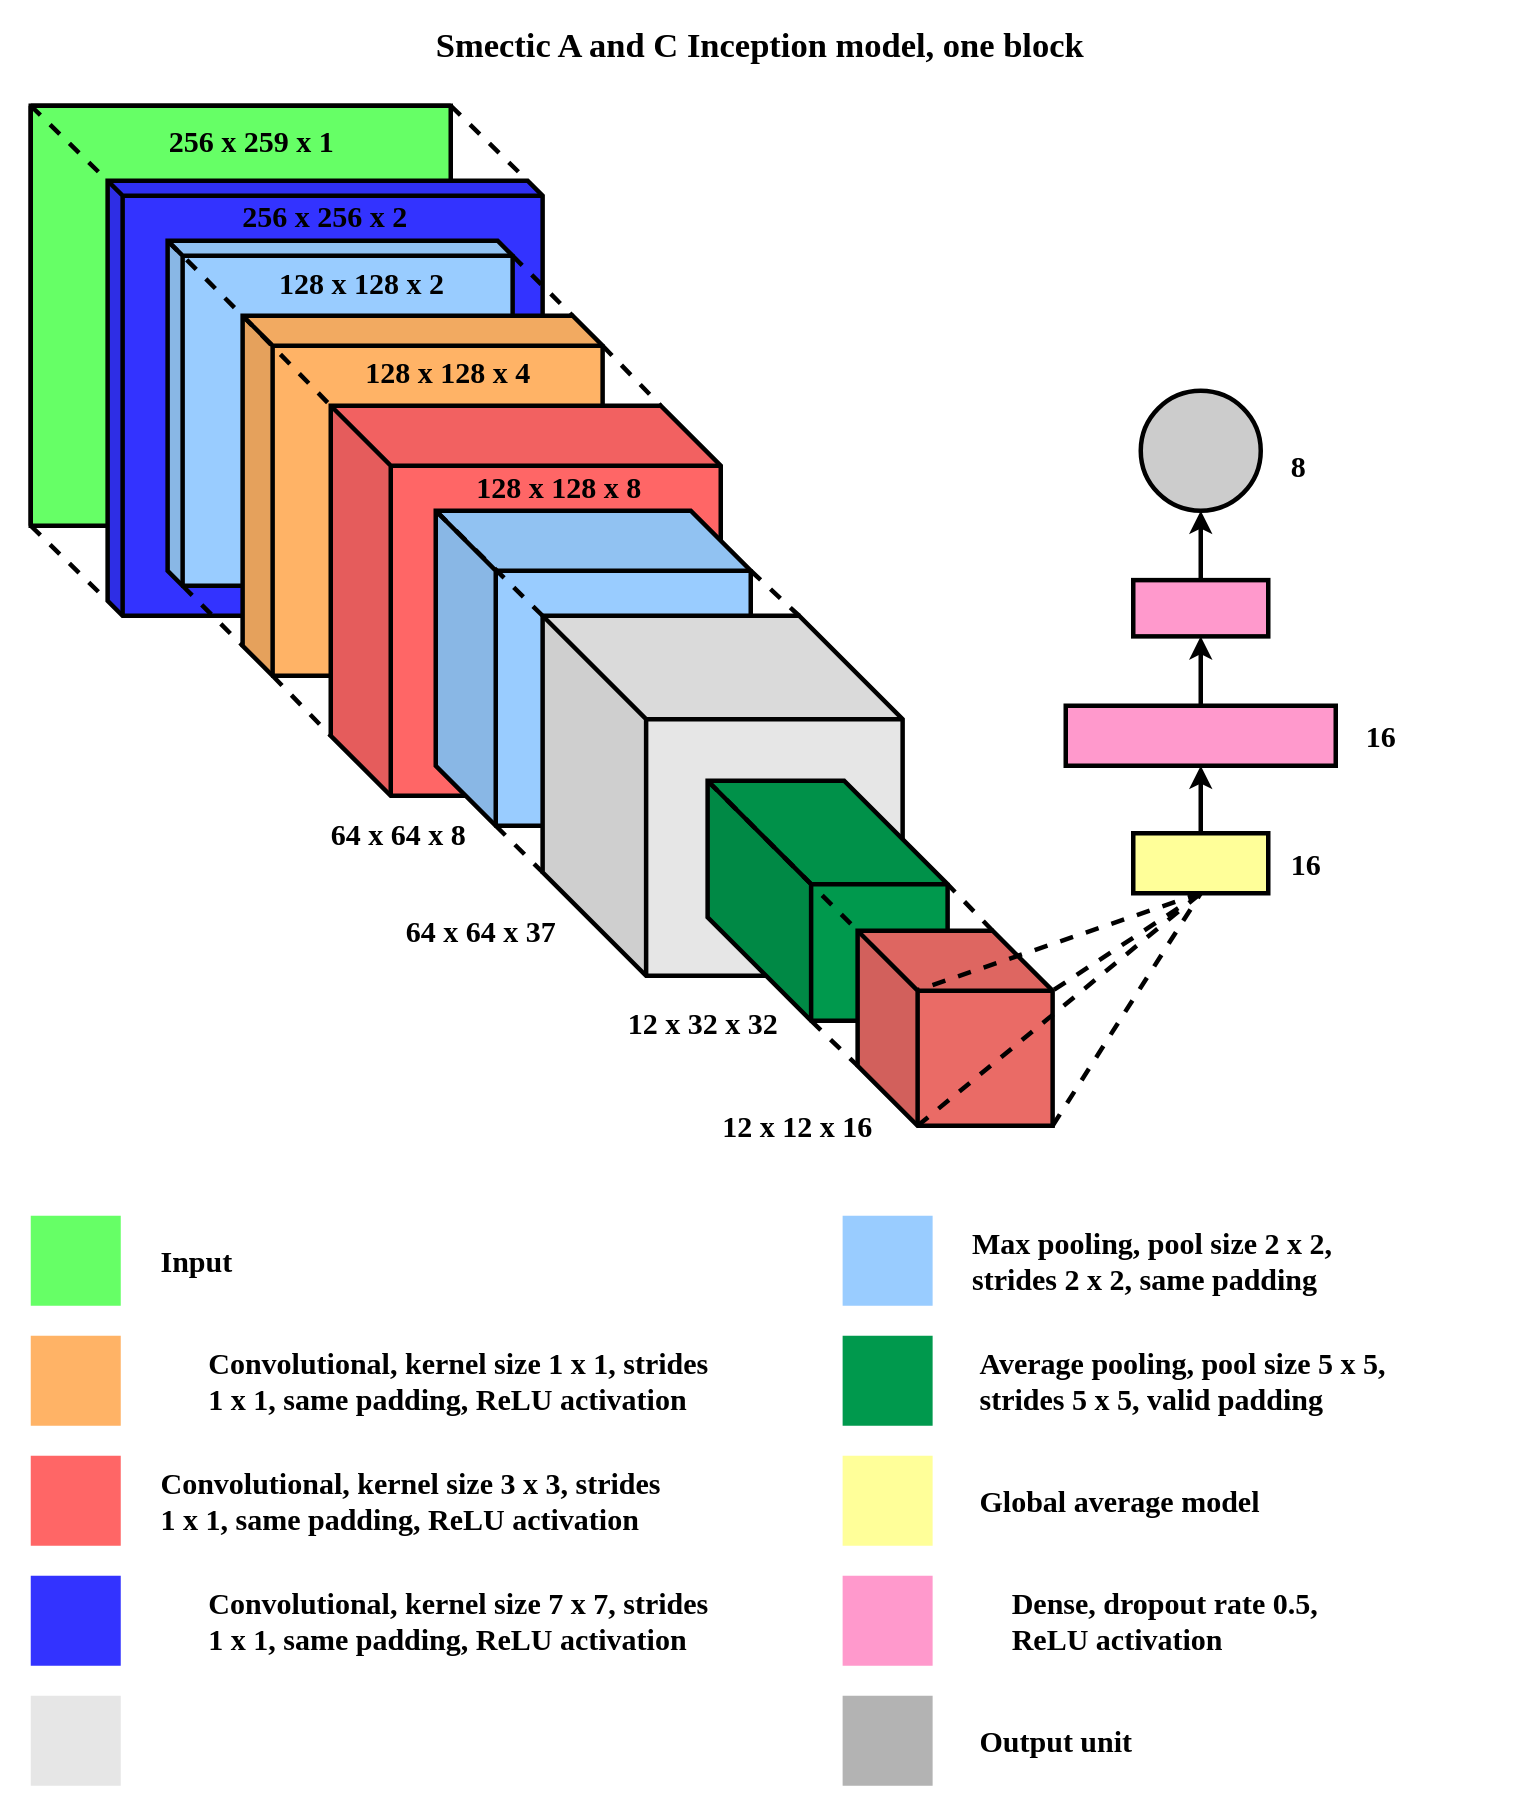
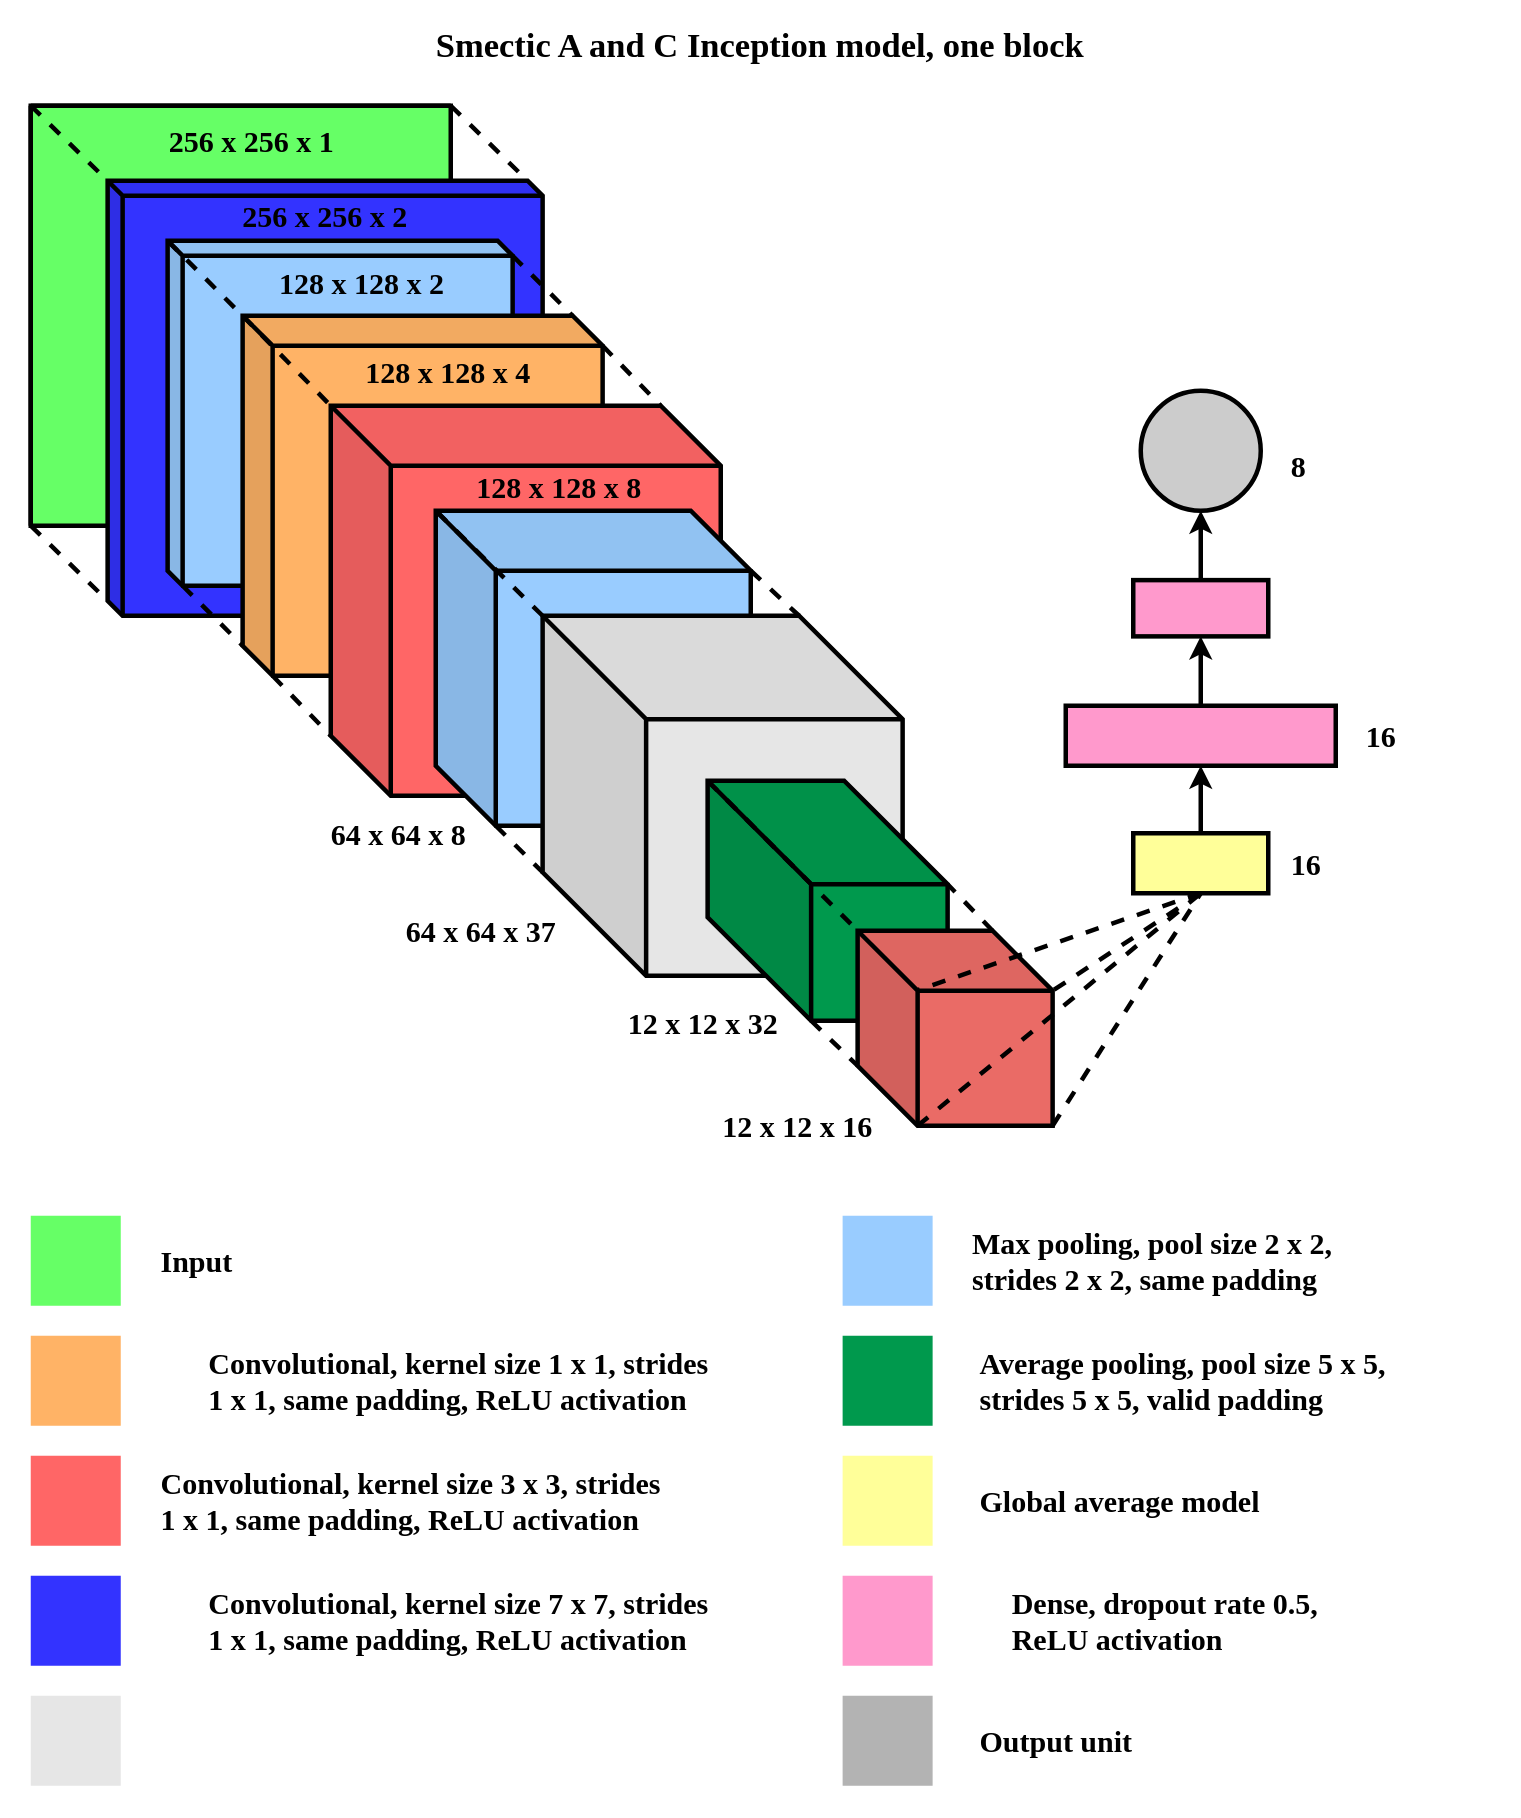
(252, 140) -> (252, 140)
(704, 1022) -> (704, 1022)
